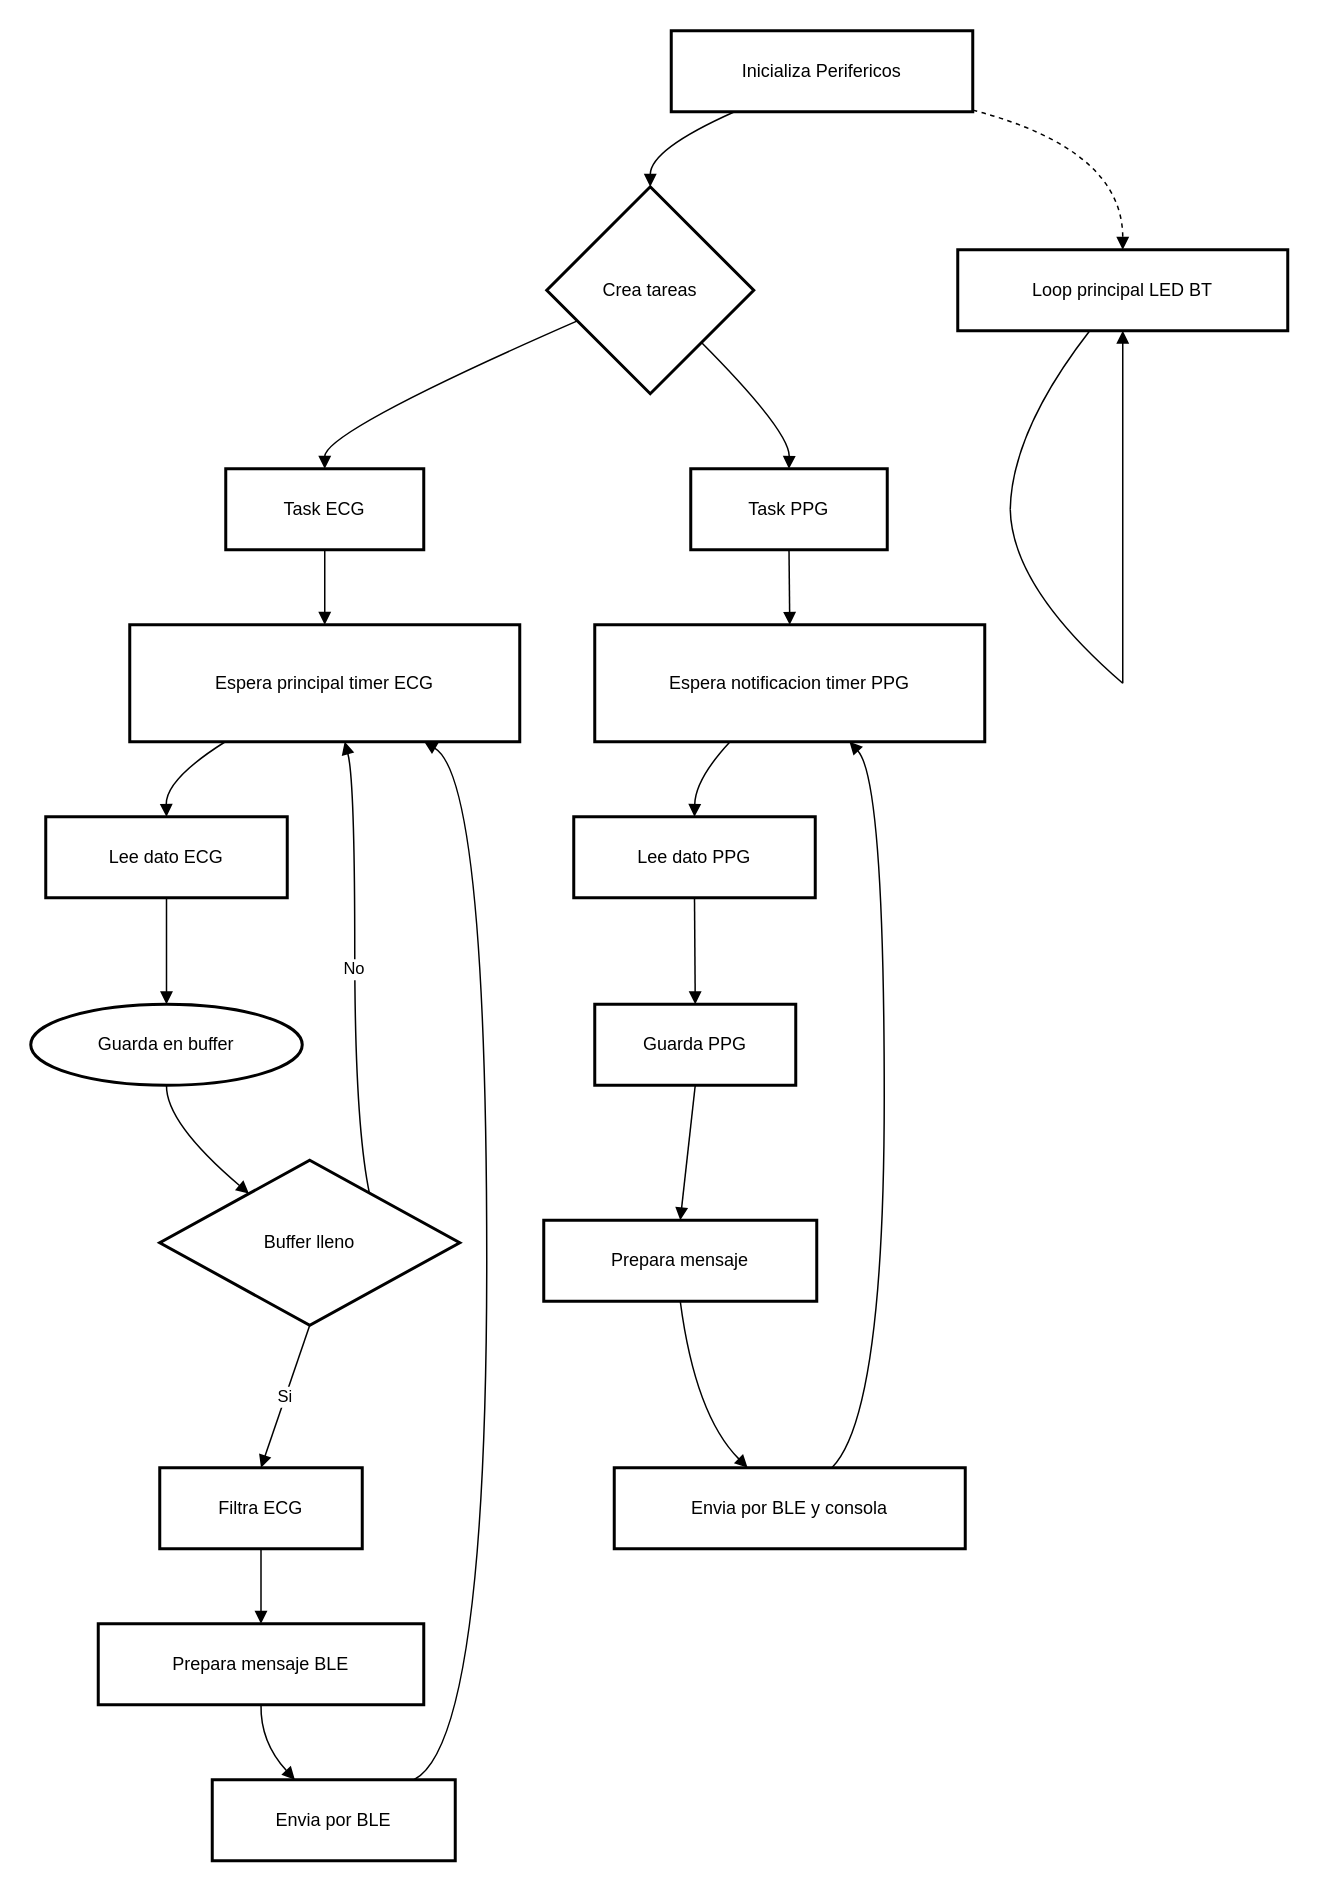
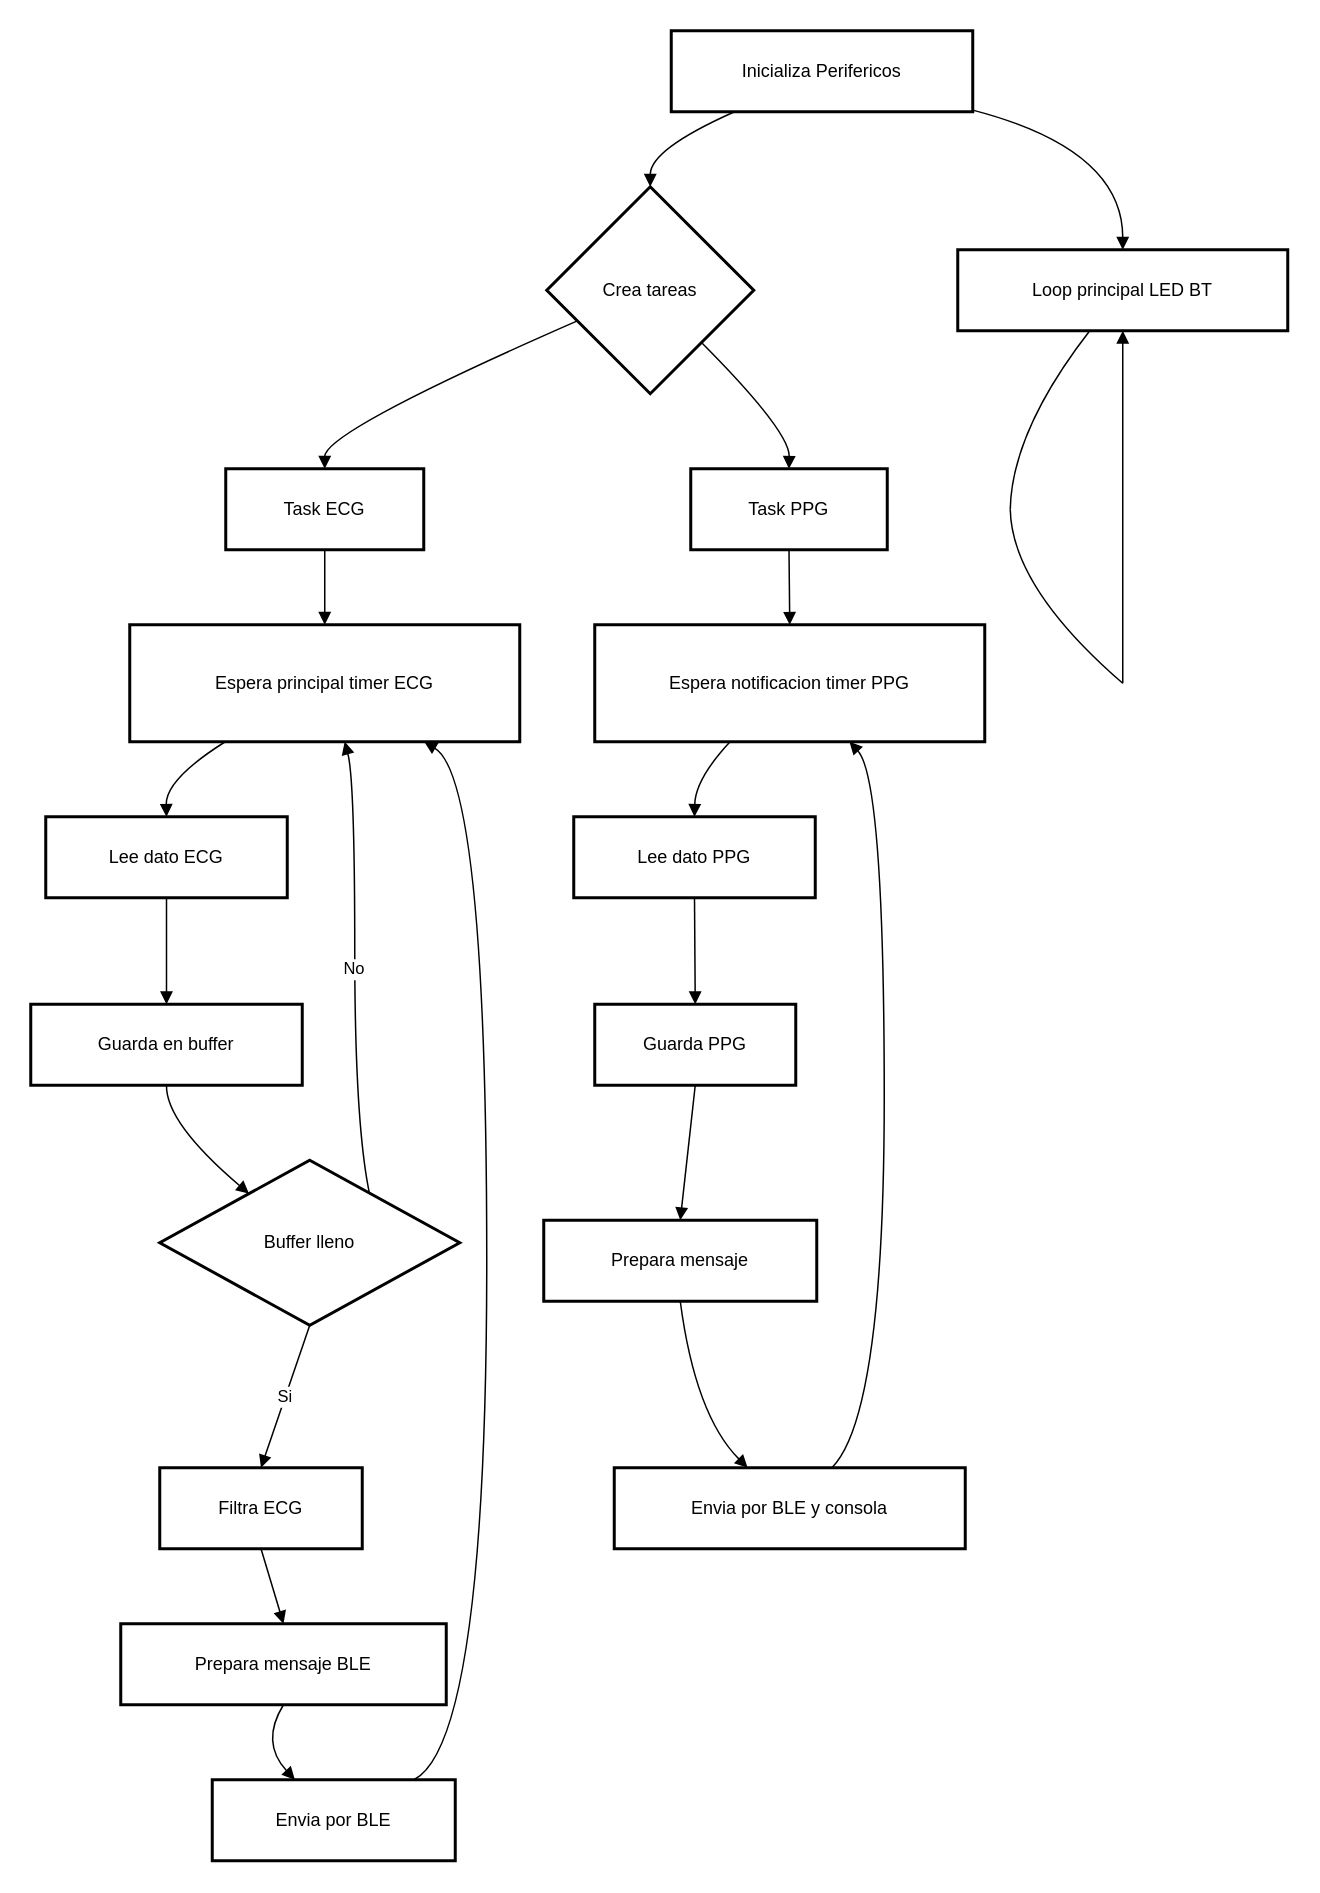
(1068, 149) -> (1068, 149)
(167, 1045) -> (167, 1045)
(261, 1664) -> (284, 1664)
